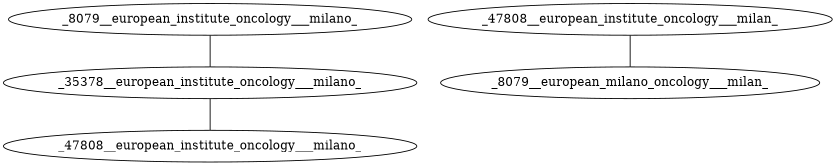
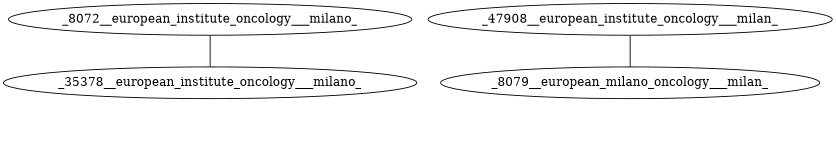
(210, 19) -> (210, 19)
(630, 19) -> (630, 19)
(210, 146) -> none
